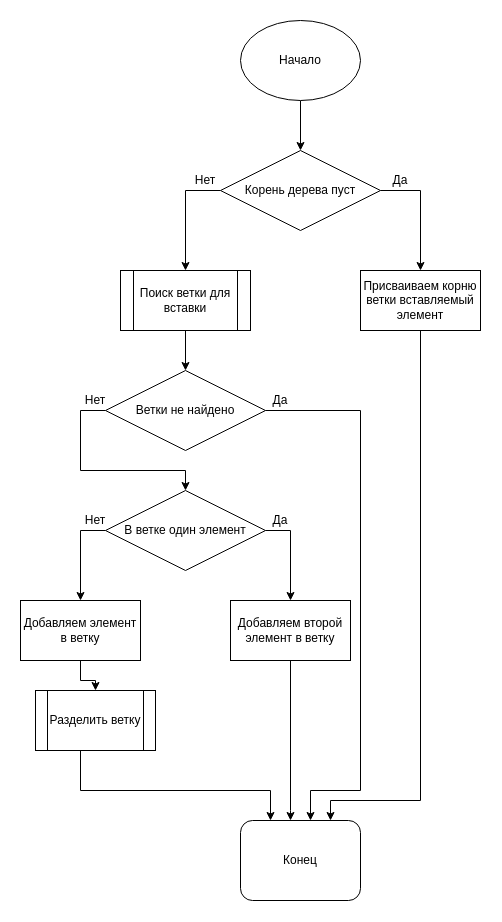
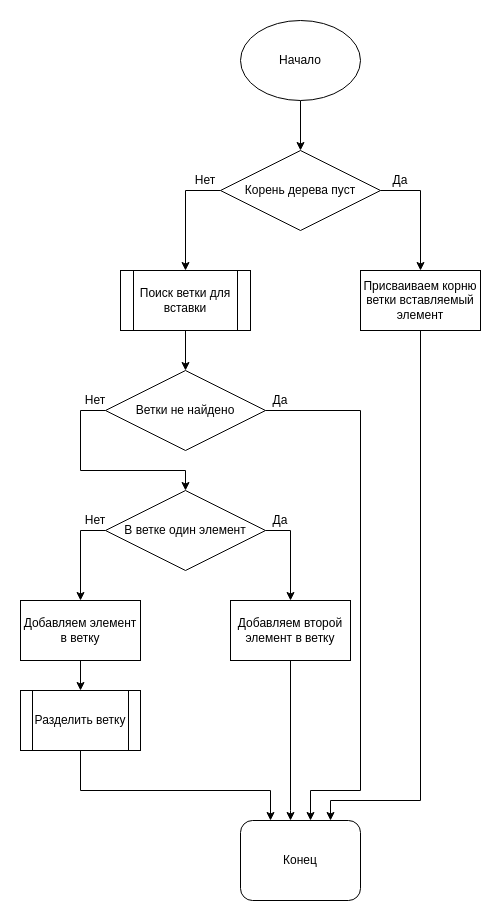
(96, 721) -> (81, 721)
